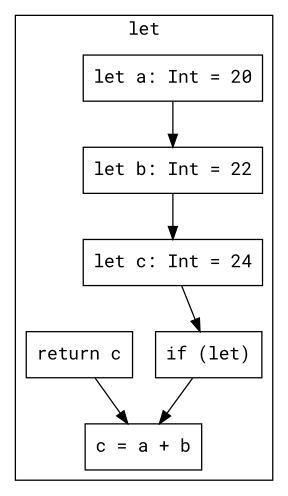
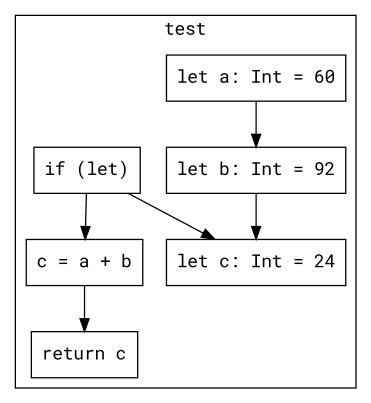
(144, 30) -> (186, 30)
(173, 78) -> (256, 78)
(173, 170) -> (256, 170)
(188, 303) -> (166, 213)
(108, 396) -> (85, 302)
